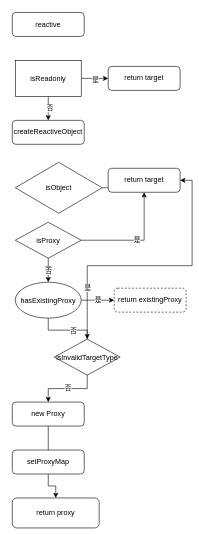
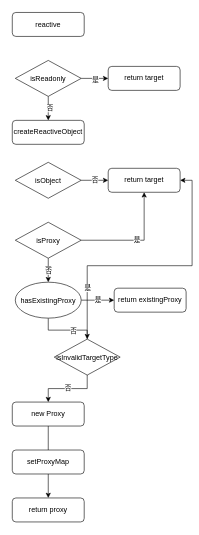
(48, 78) -> (48, 78)
(59, 188) -> (48, 180)
(150, 300) -> (150, 300)
(56, 513) -> (48, 510)
